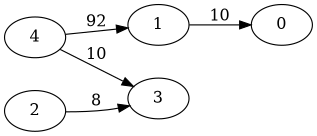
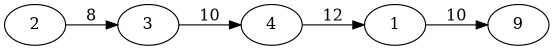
(97, 22) -> (333, 16)
(282, 25) -> (518, 25)
(92, 65) -> (204, 25)
